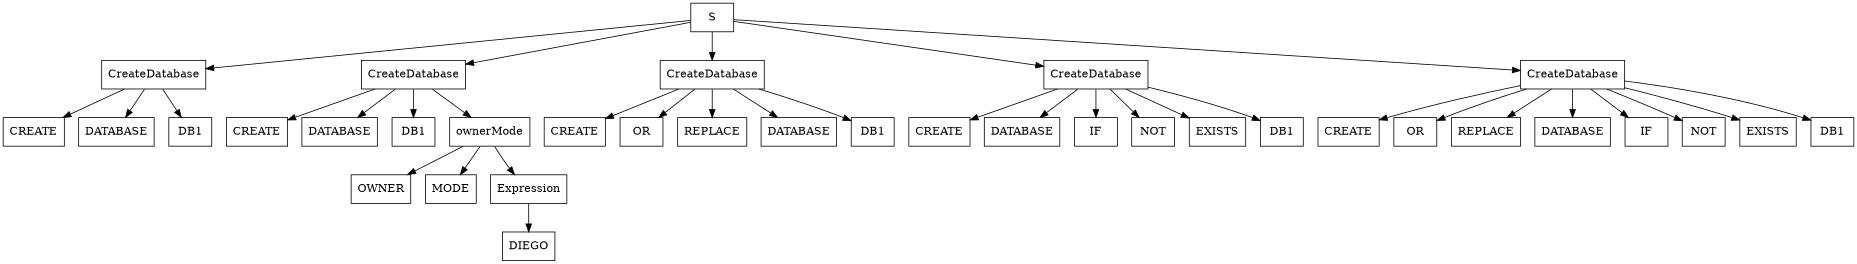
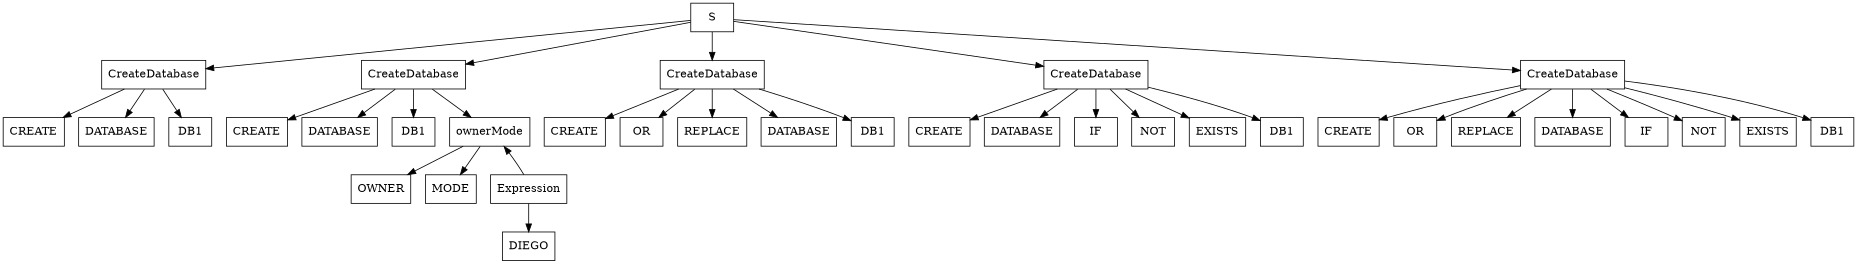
(502, 158) -> (517, 164)
